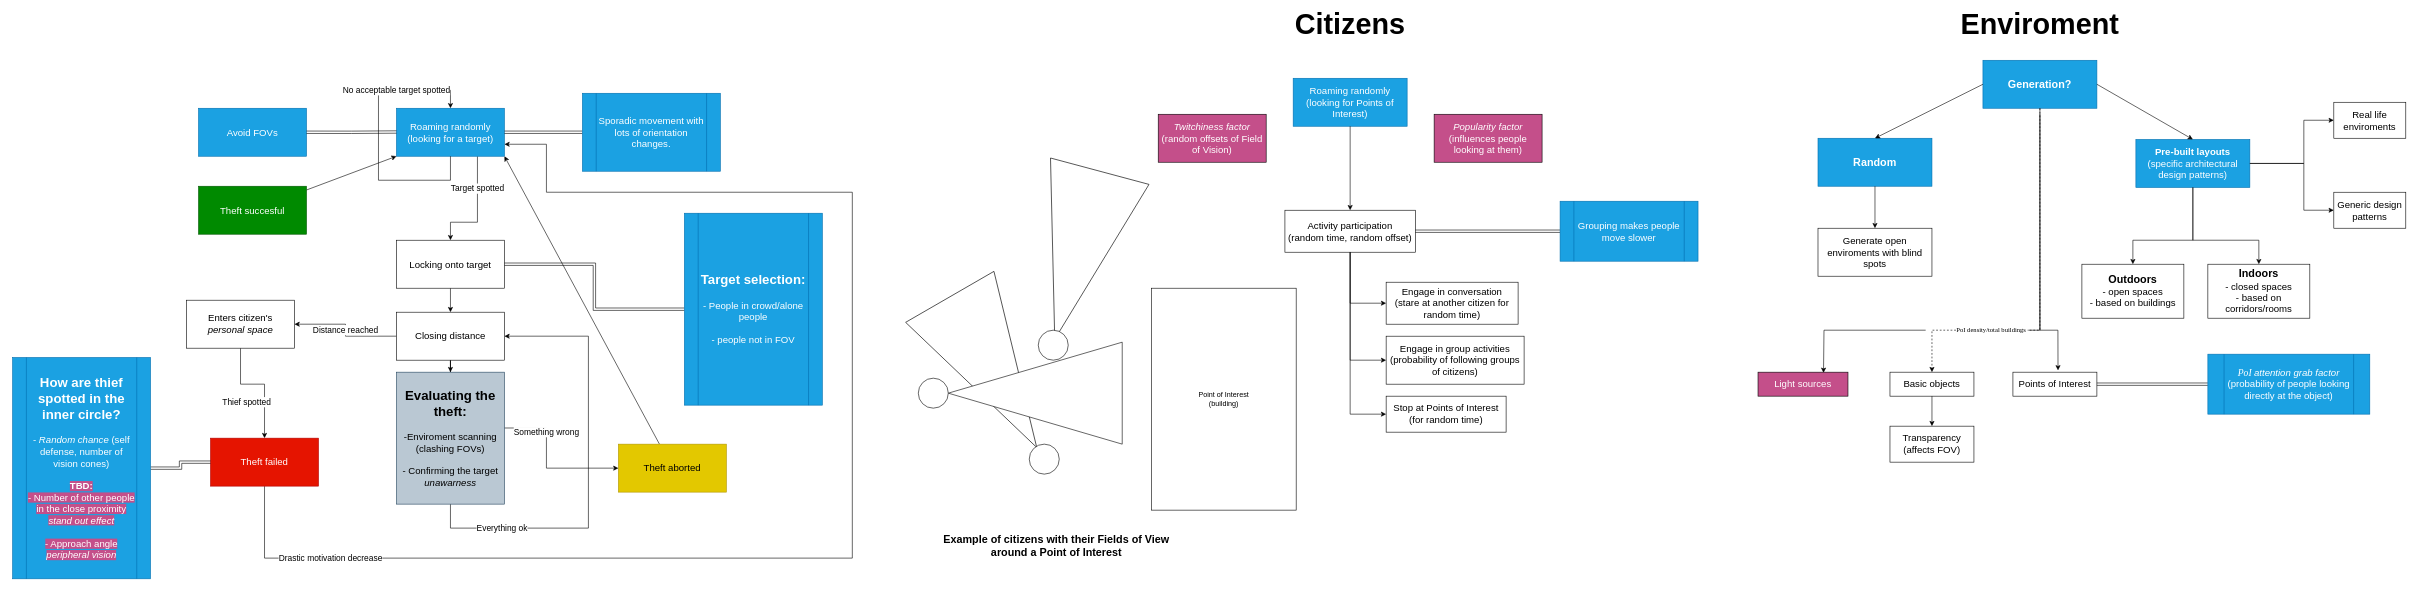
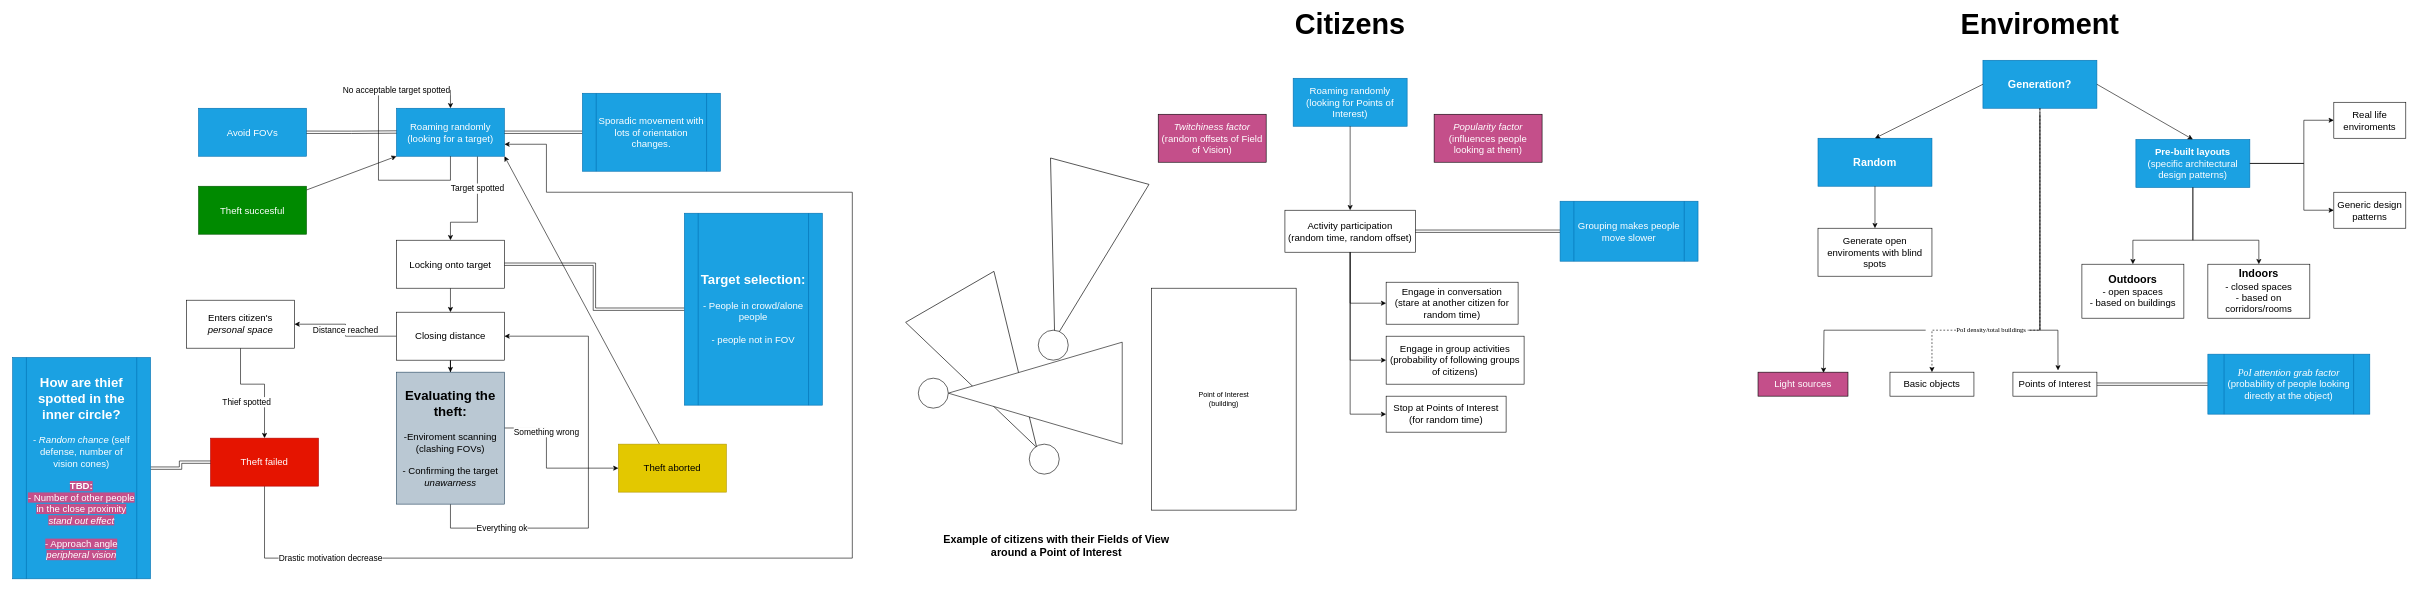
(1932, 420) -> none
(1932, 444) -> none
